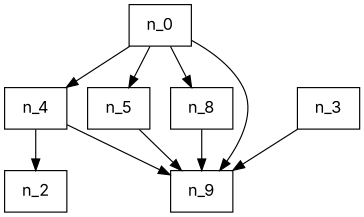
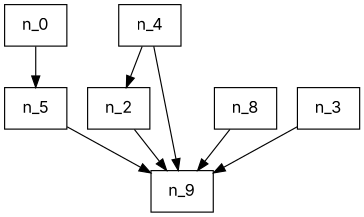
(178, 62) -> none
(103, 64) -> none
(245, 91) -> (147, 145)
